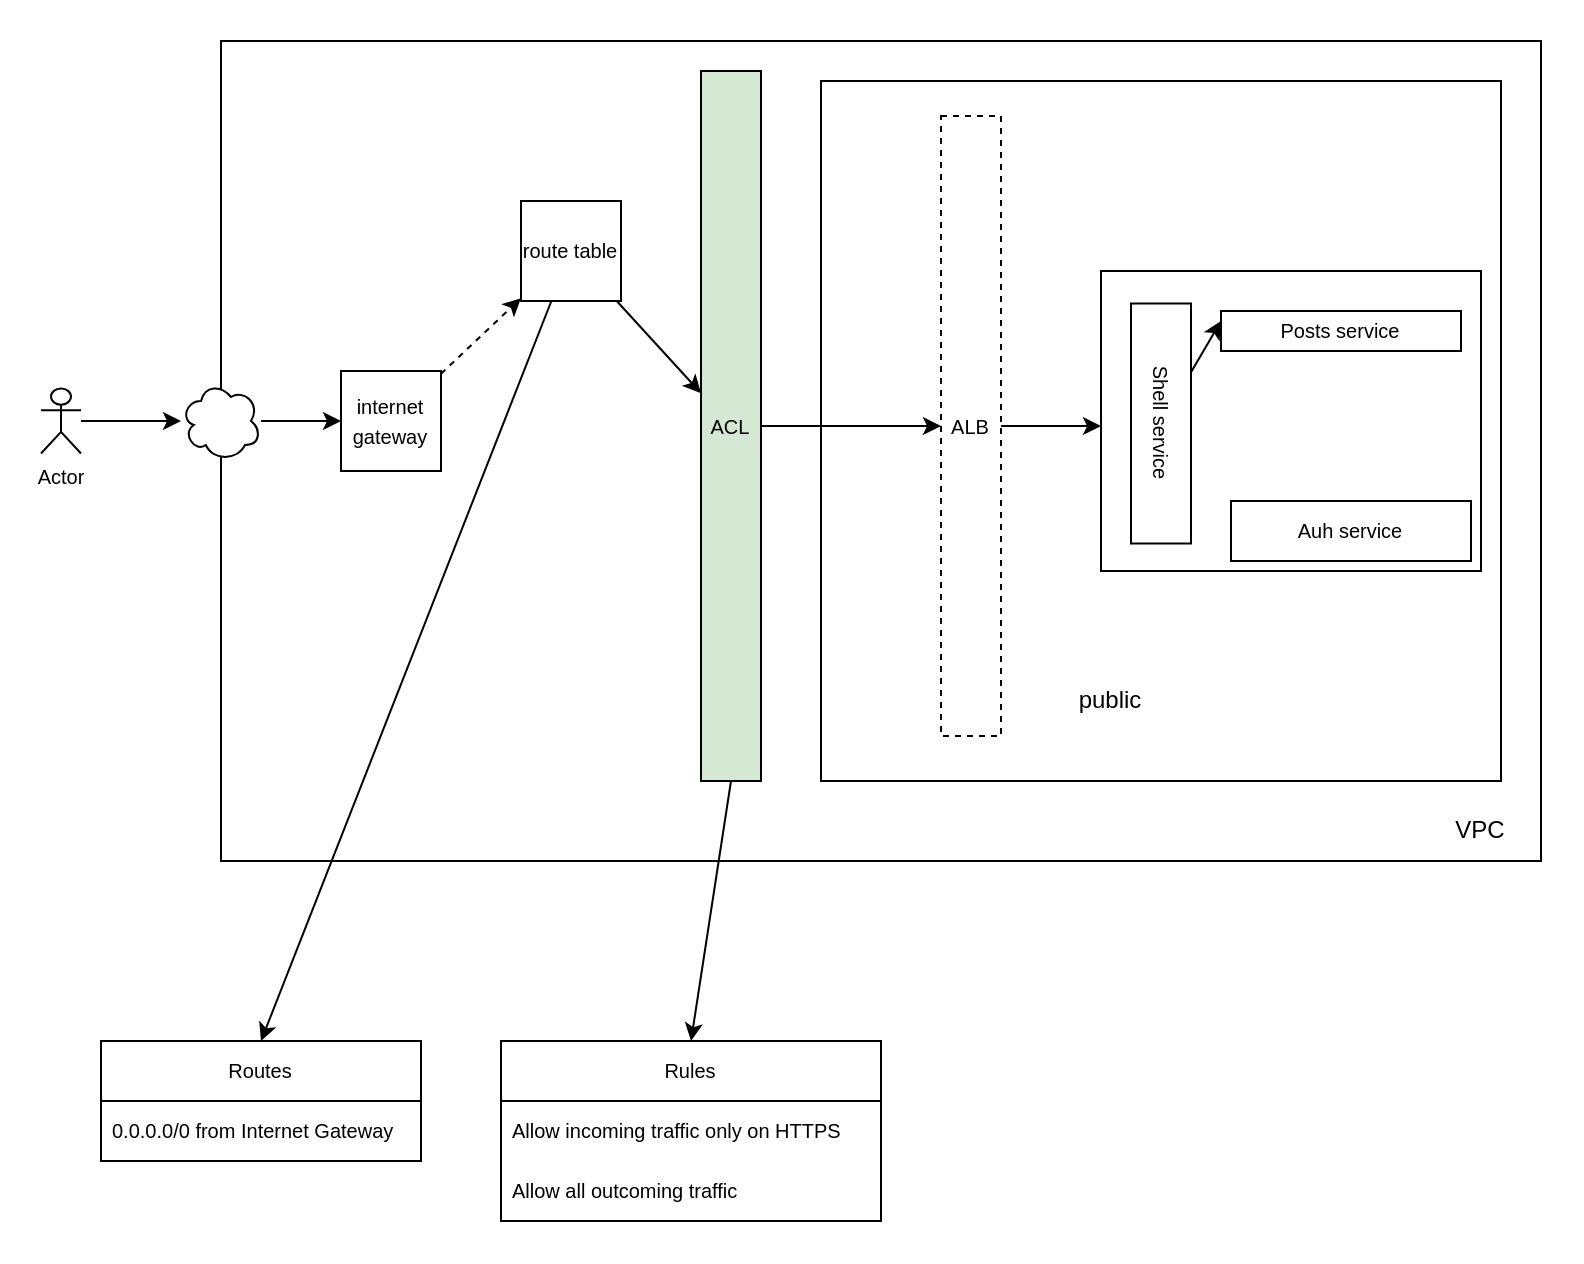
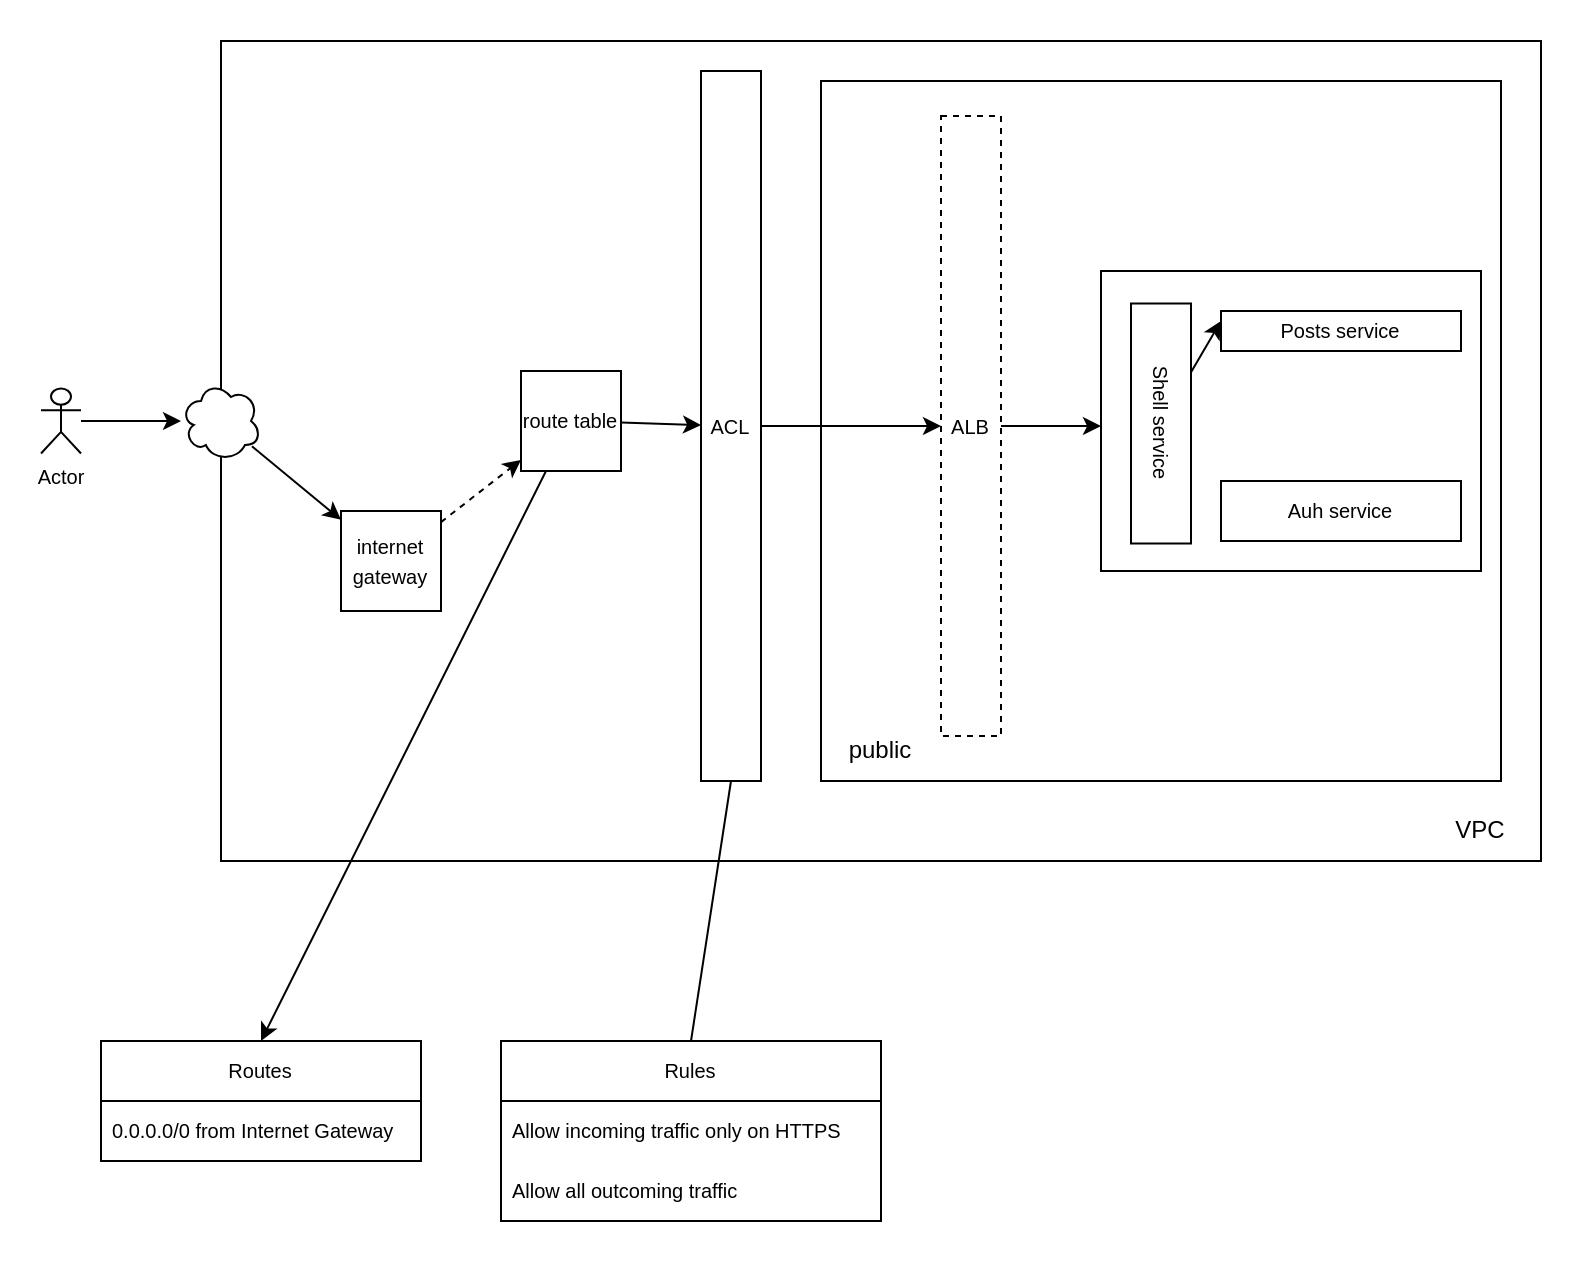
(571, 251) -> (571, 421)
(391, 421) -> (391, 561)
(731, 426) -> (731, 426)
(1351, 531) -> (1341, 511)
(1111, 701) -> (881, 751)
(693, 1026) -> (693, 1031)
